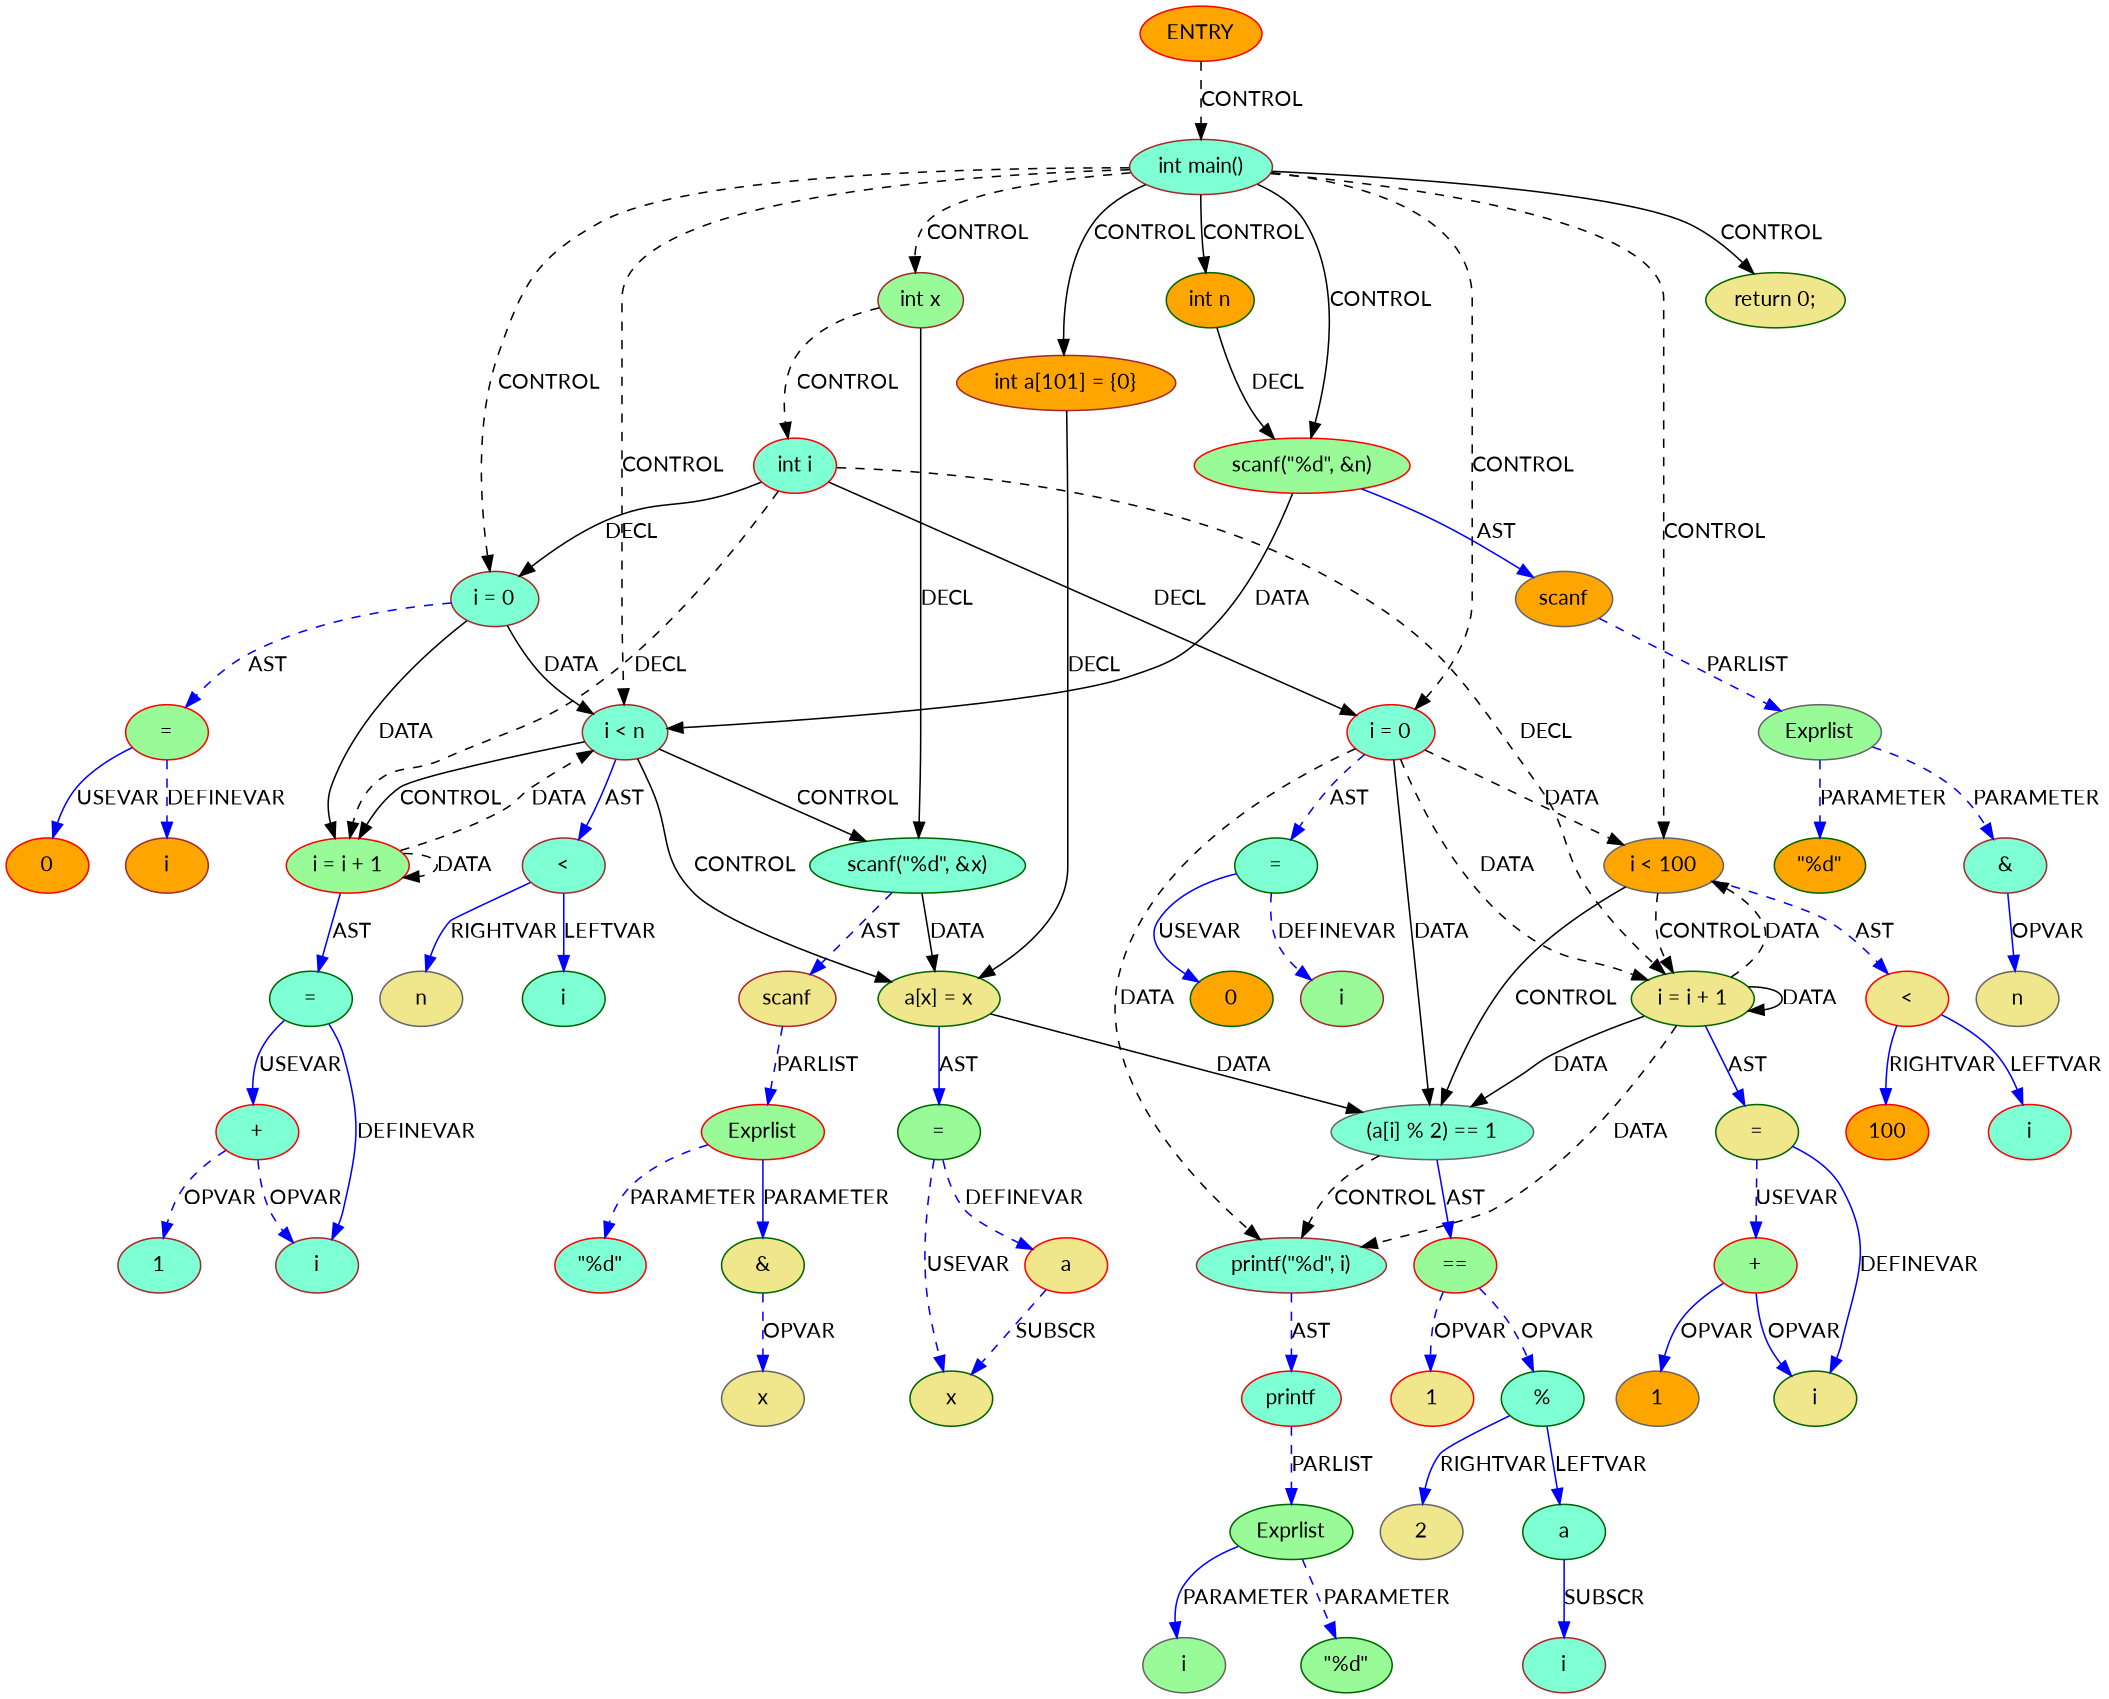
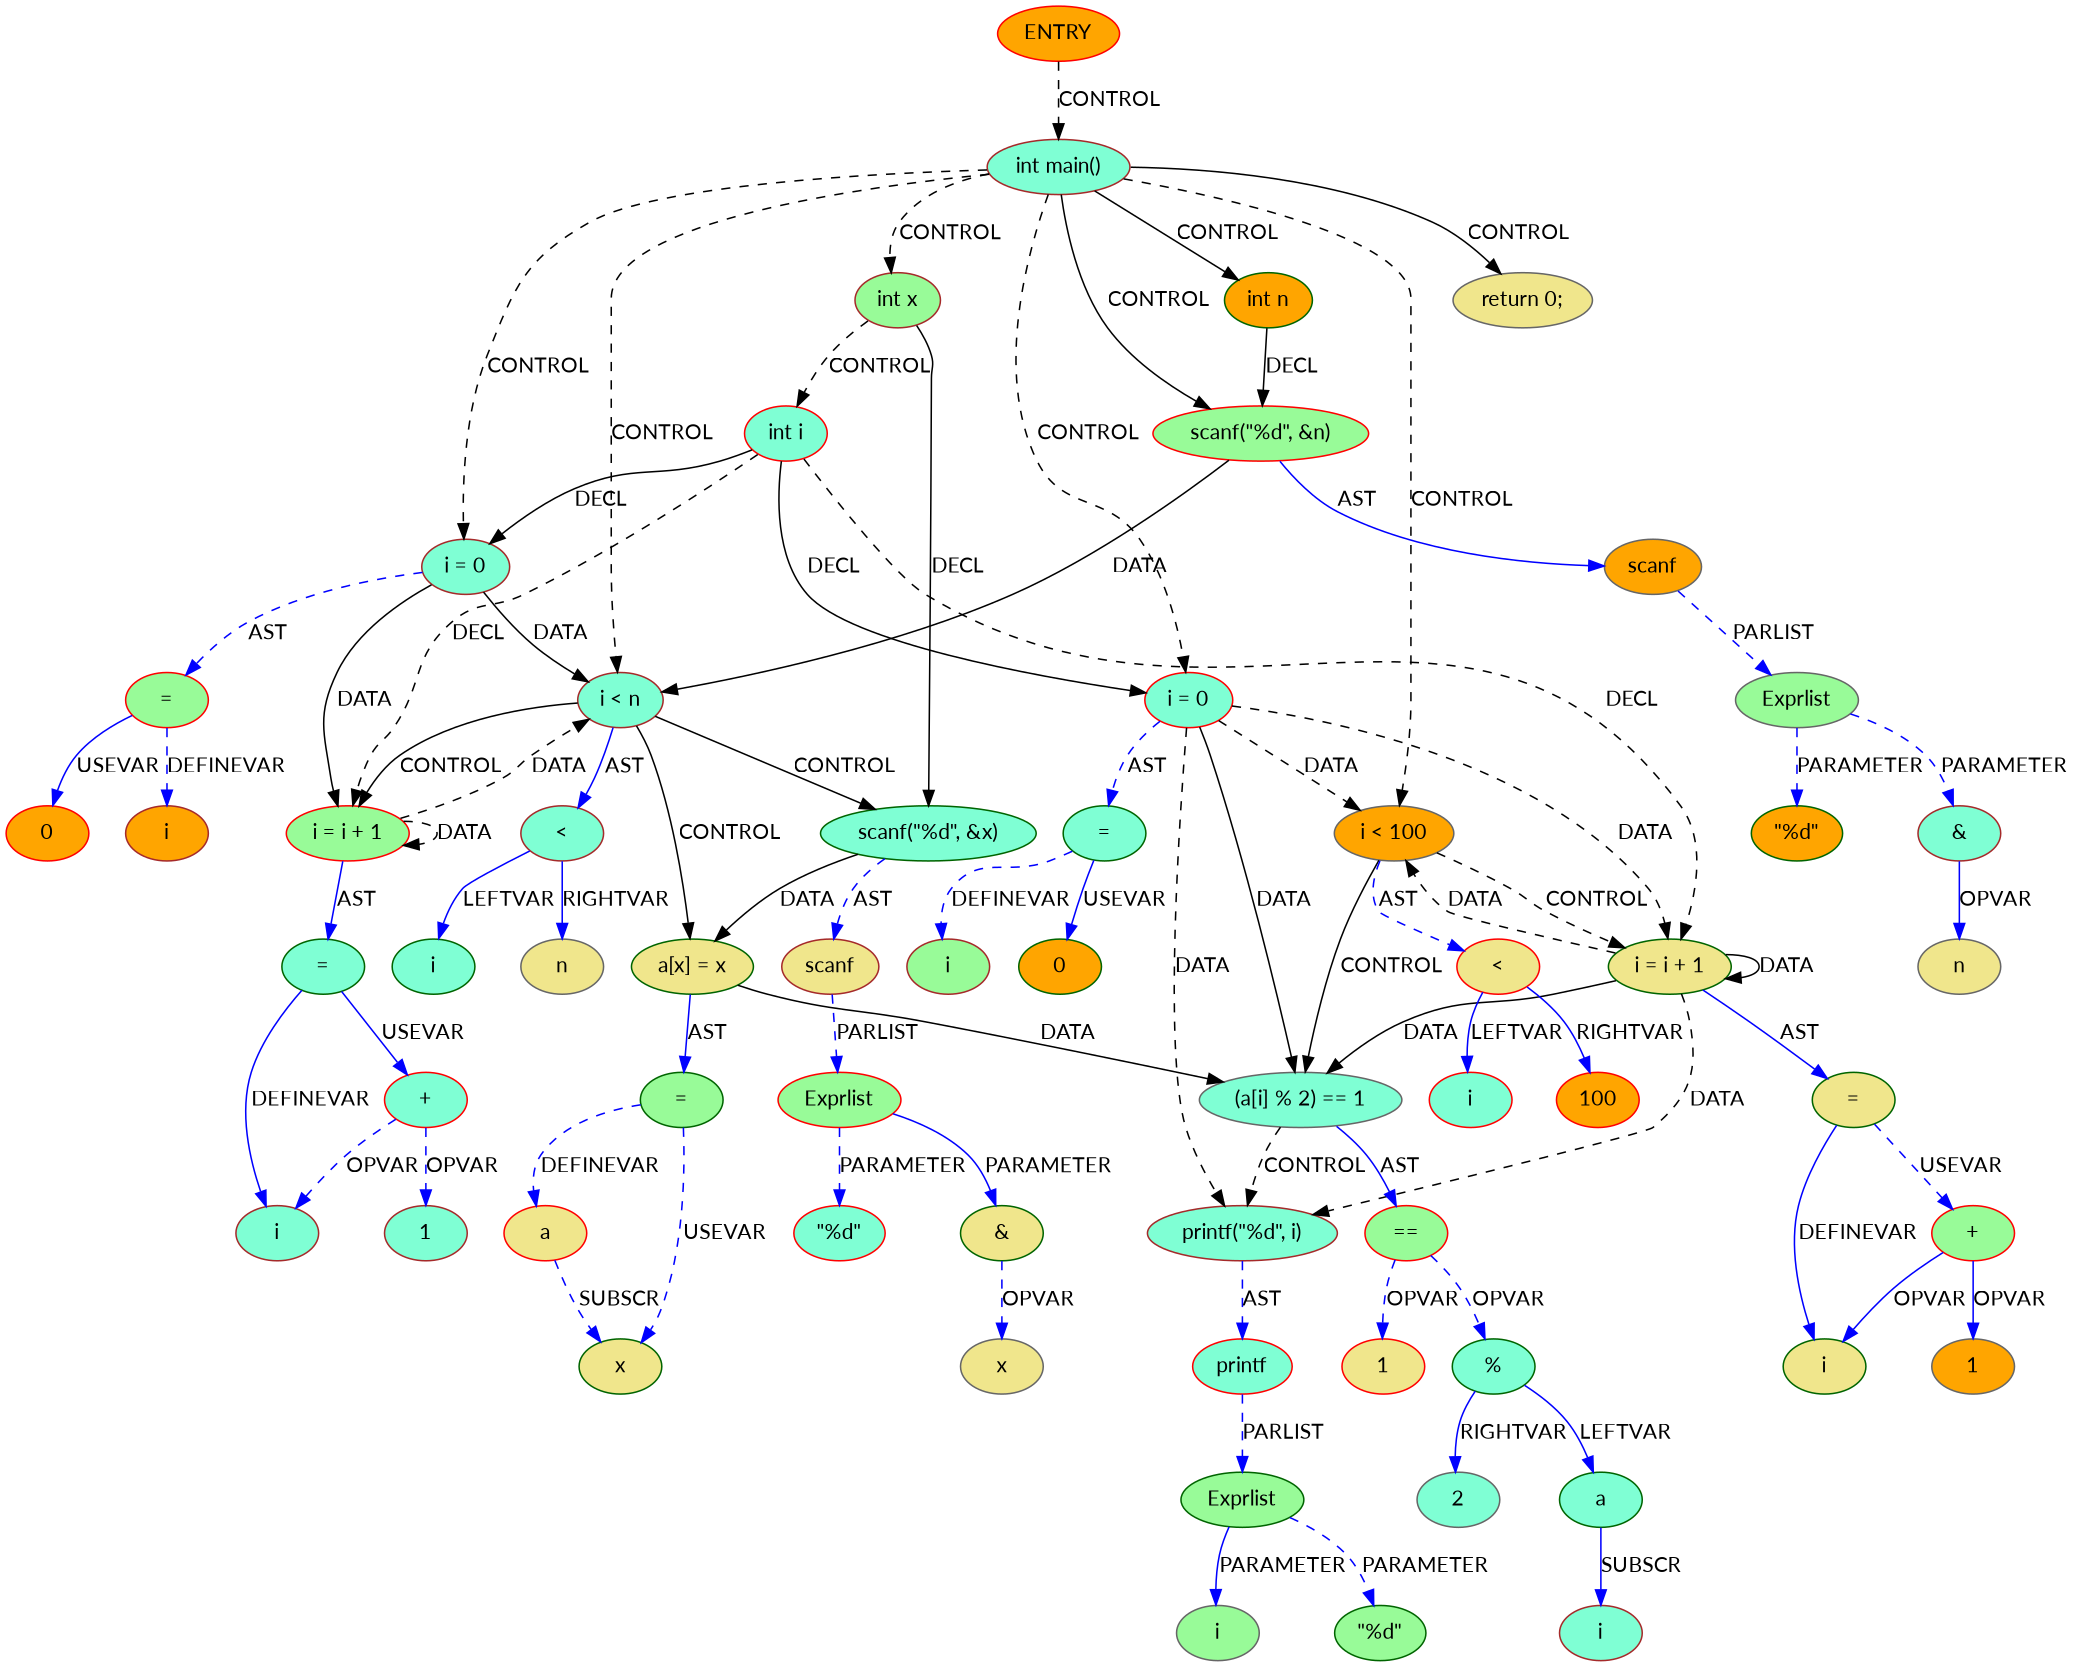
(1776, 300) -> (1523, 300)
(1066, 383) -> none
(1422, 1532) -> (1458, 1500)
